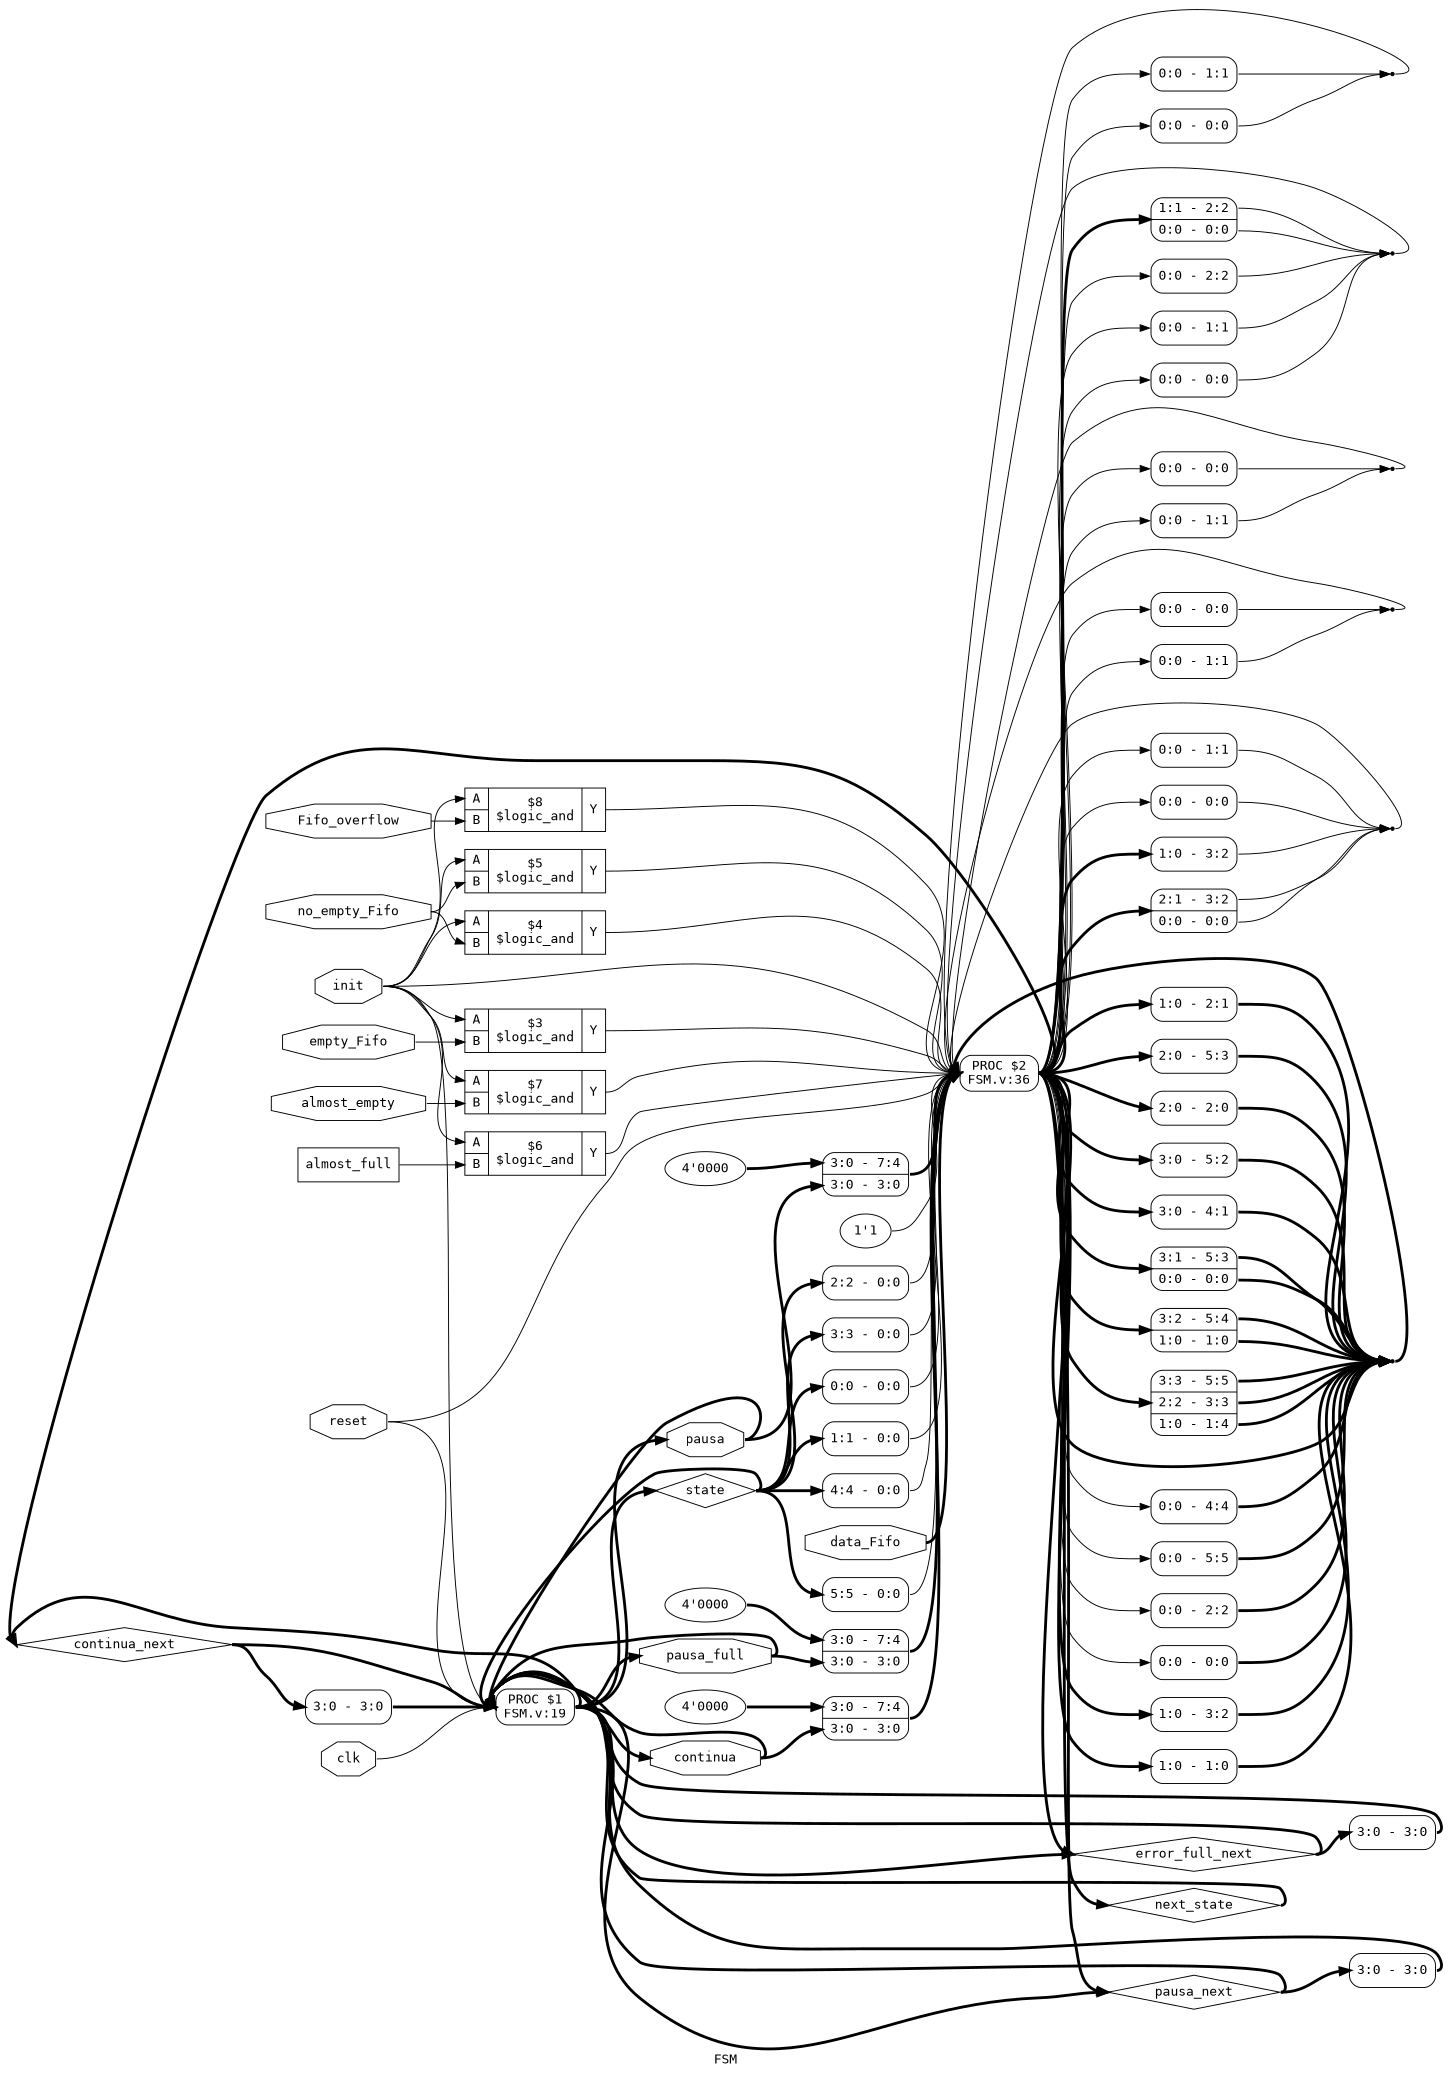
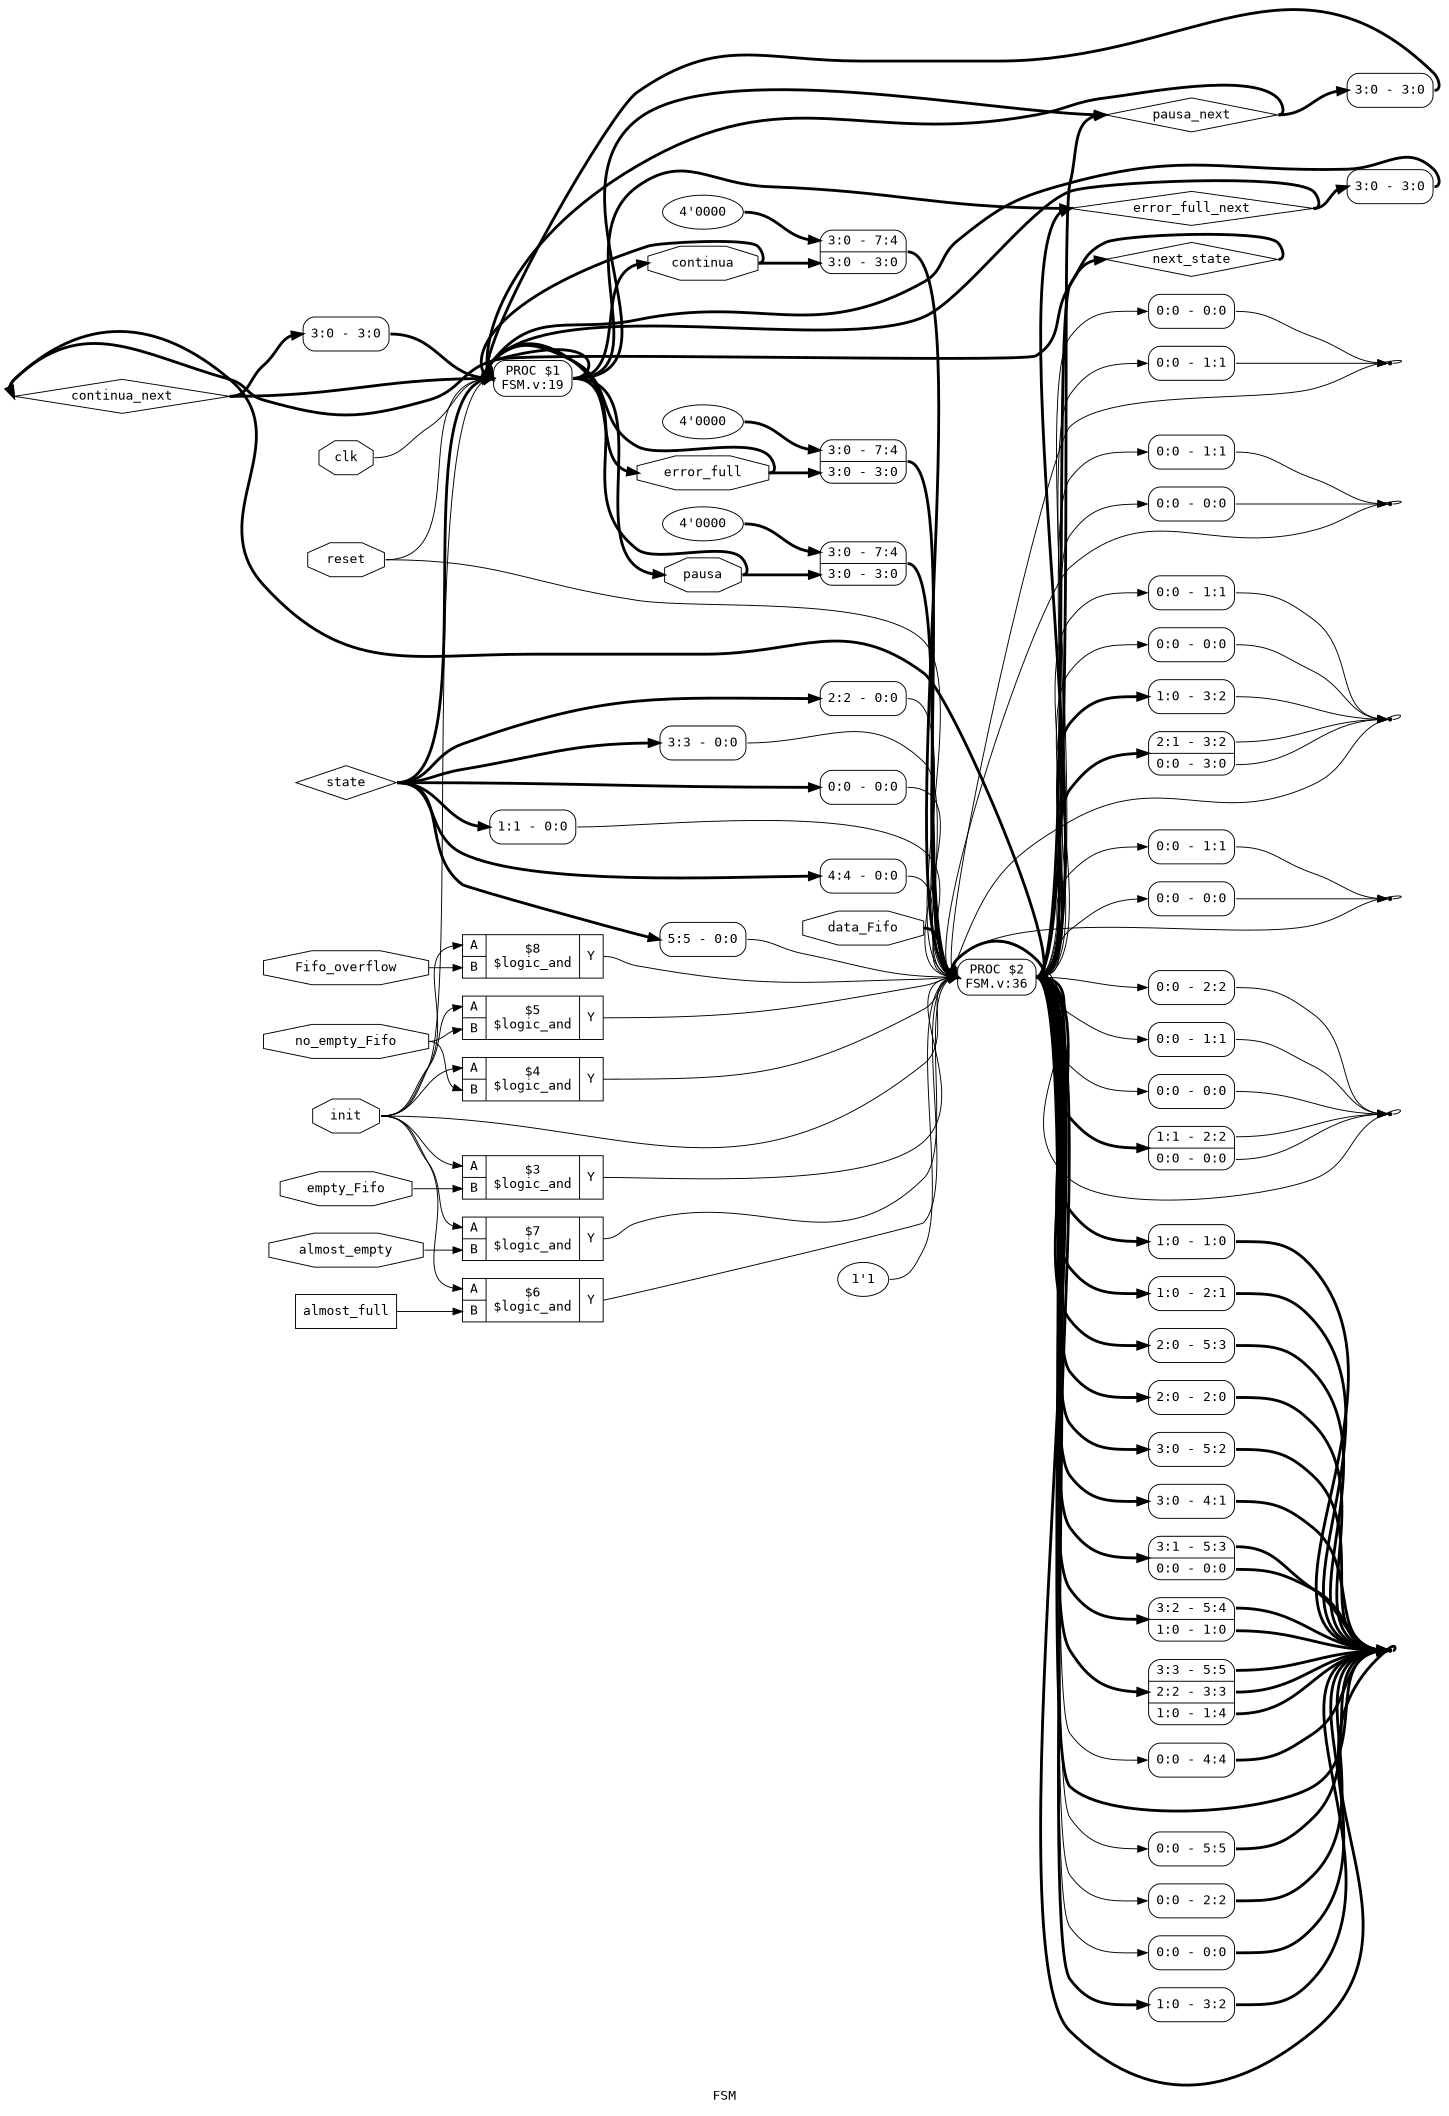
(1194, 921) -> (1192, 764)
(616, 1604) -> none
(705, 1656) -> (703, 473)
